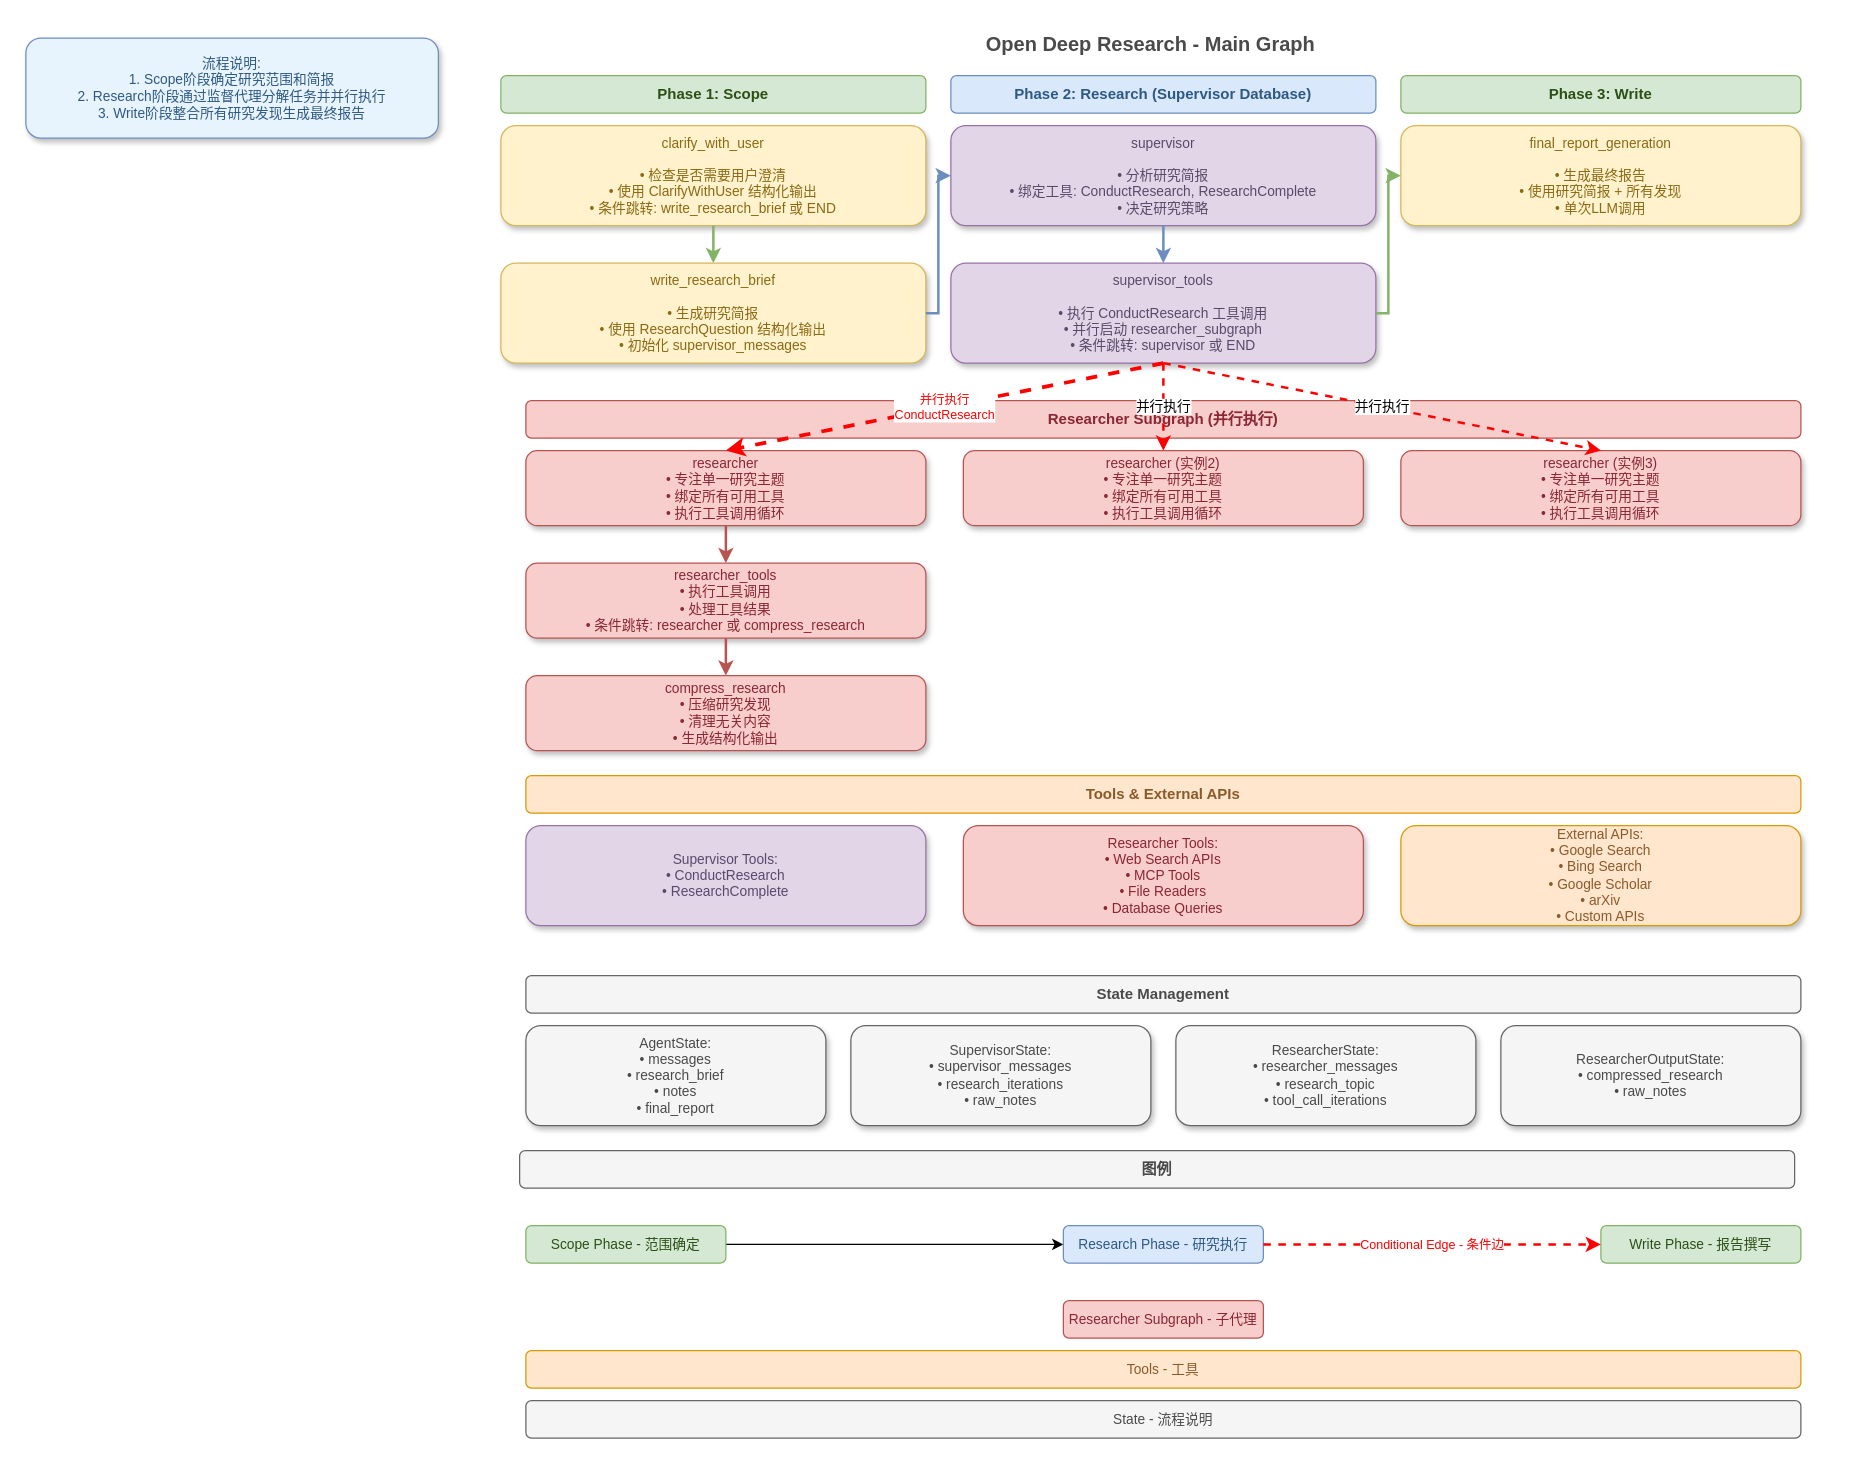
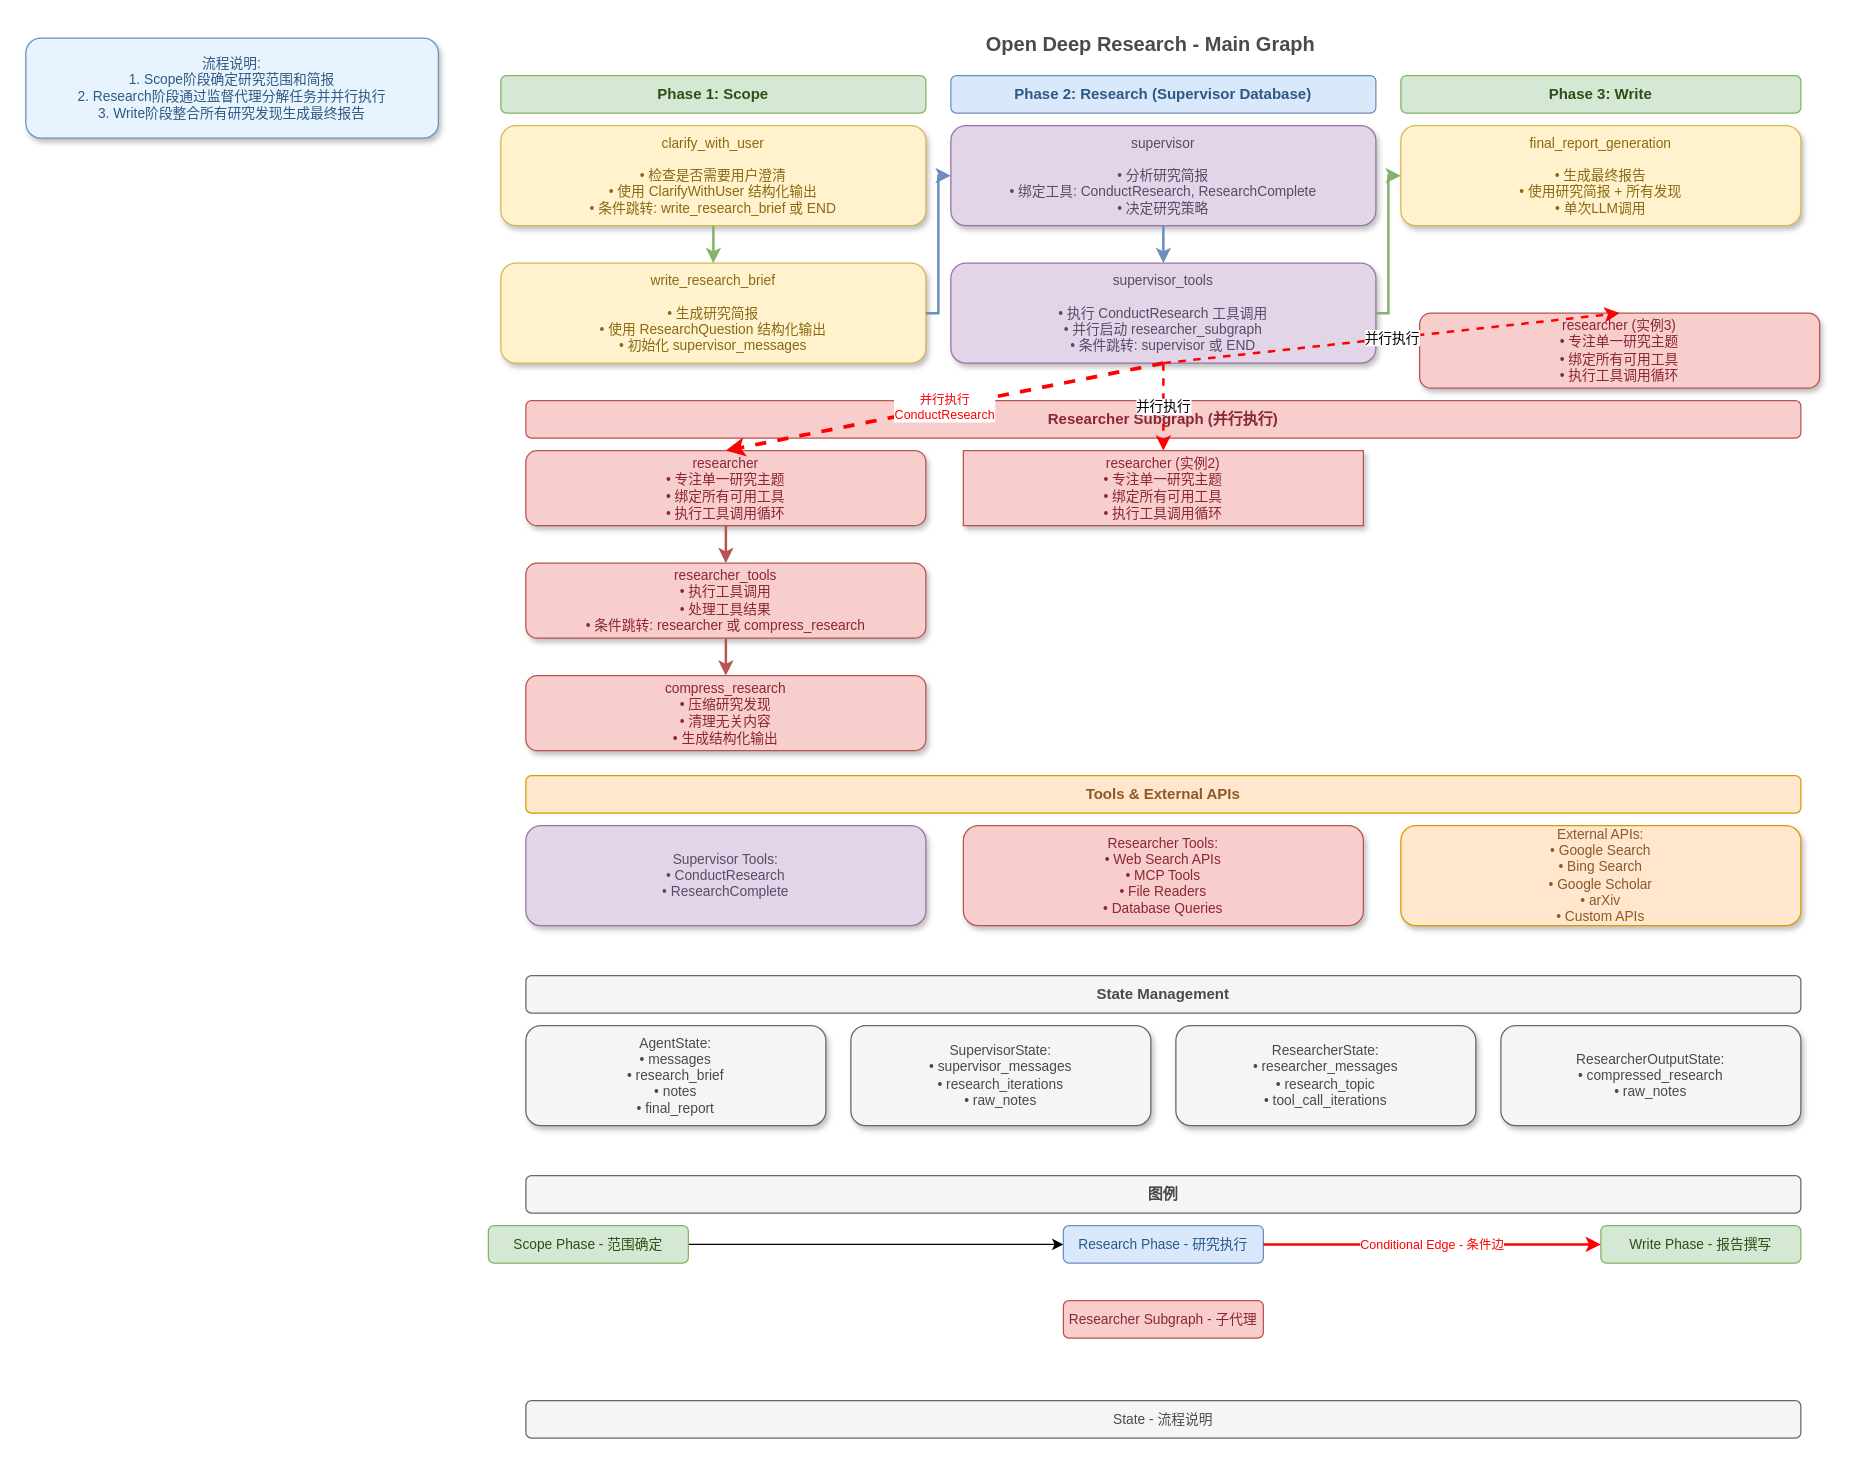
(1163, 488) -> (1163, 488)
(1601, 488) -> (1619, 351)
(1157, 1169) -> (1163, 1194)
(626, 1244) -> (588, 1244)
(1309, 1244) -> (1309, 1244)
(1163, 1369) -> none
